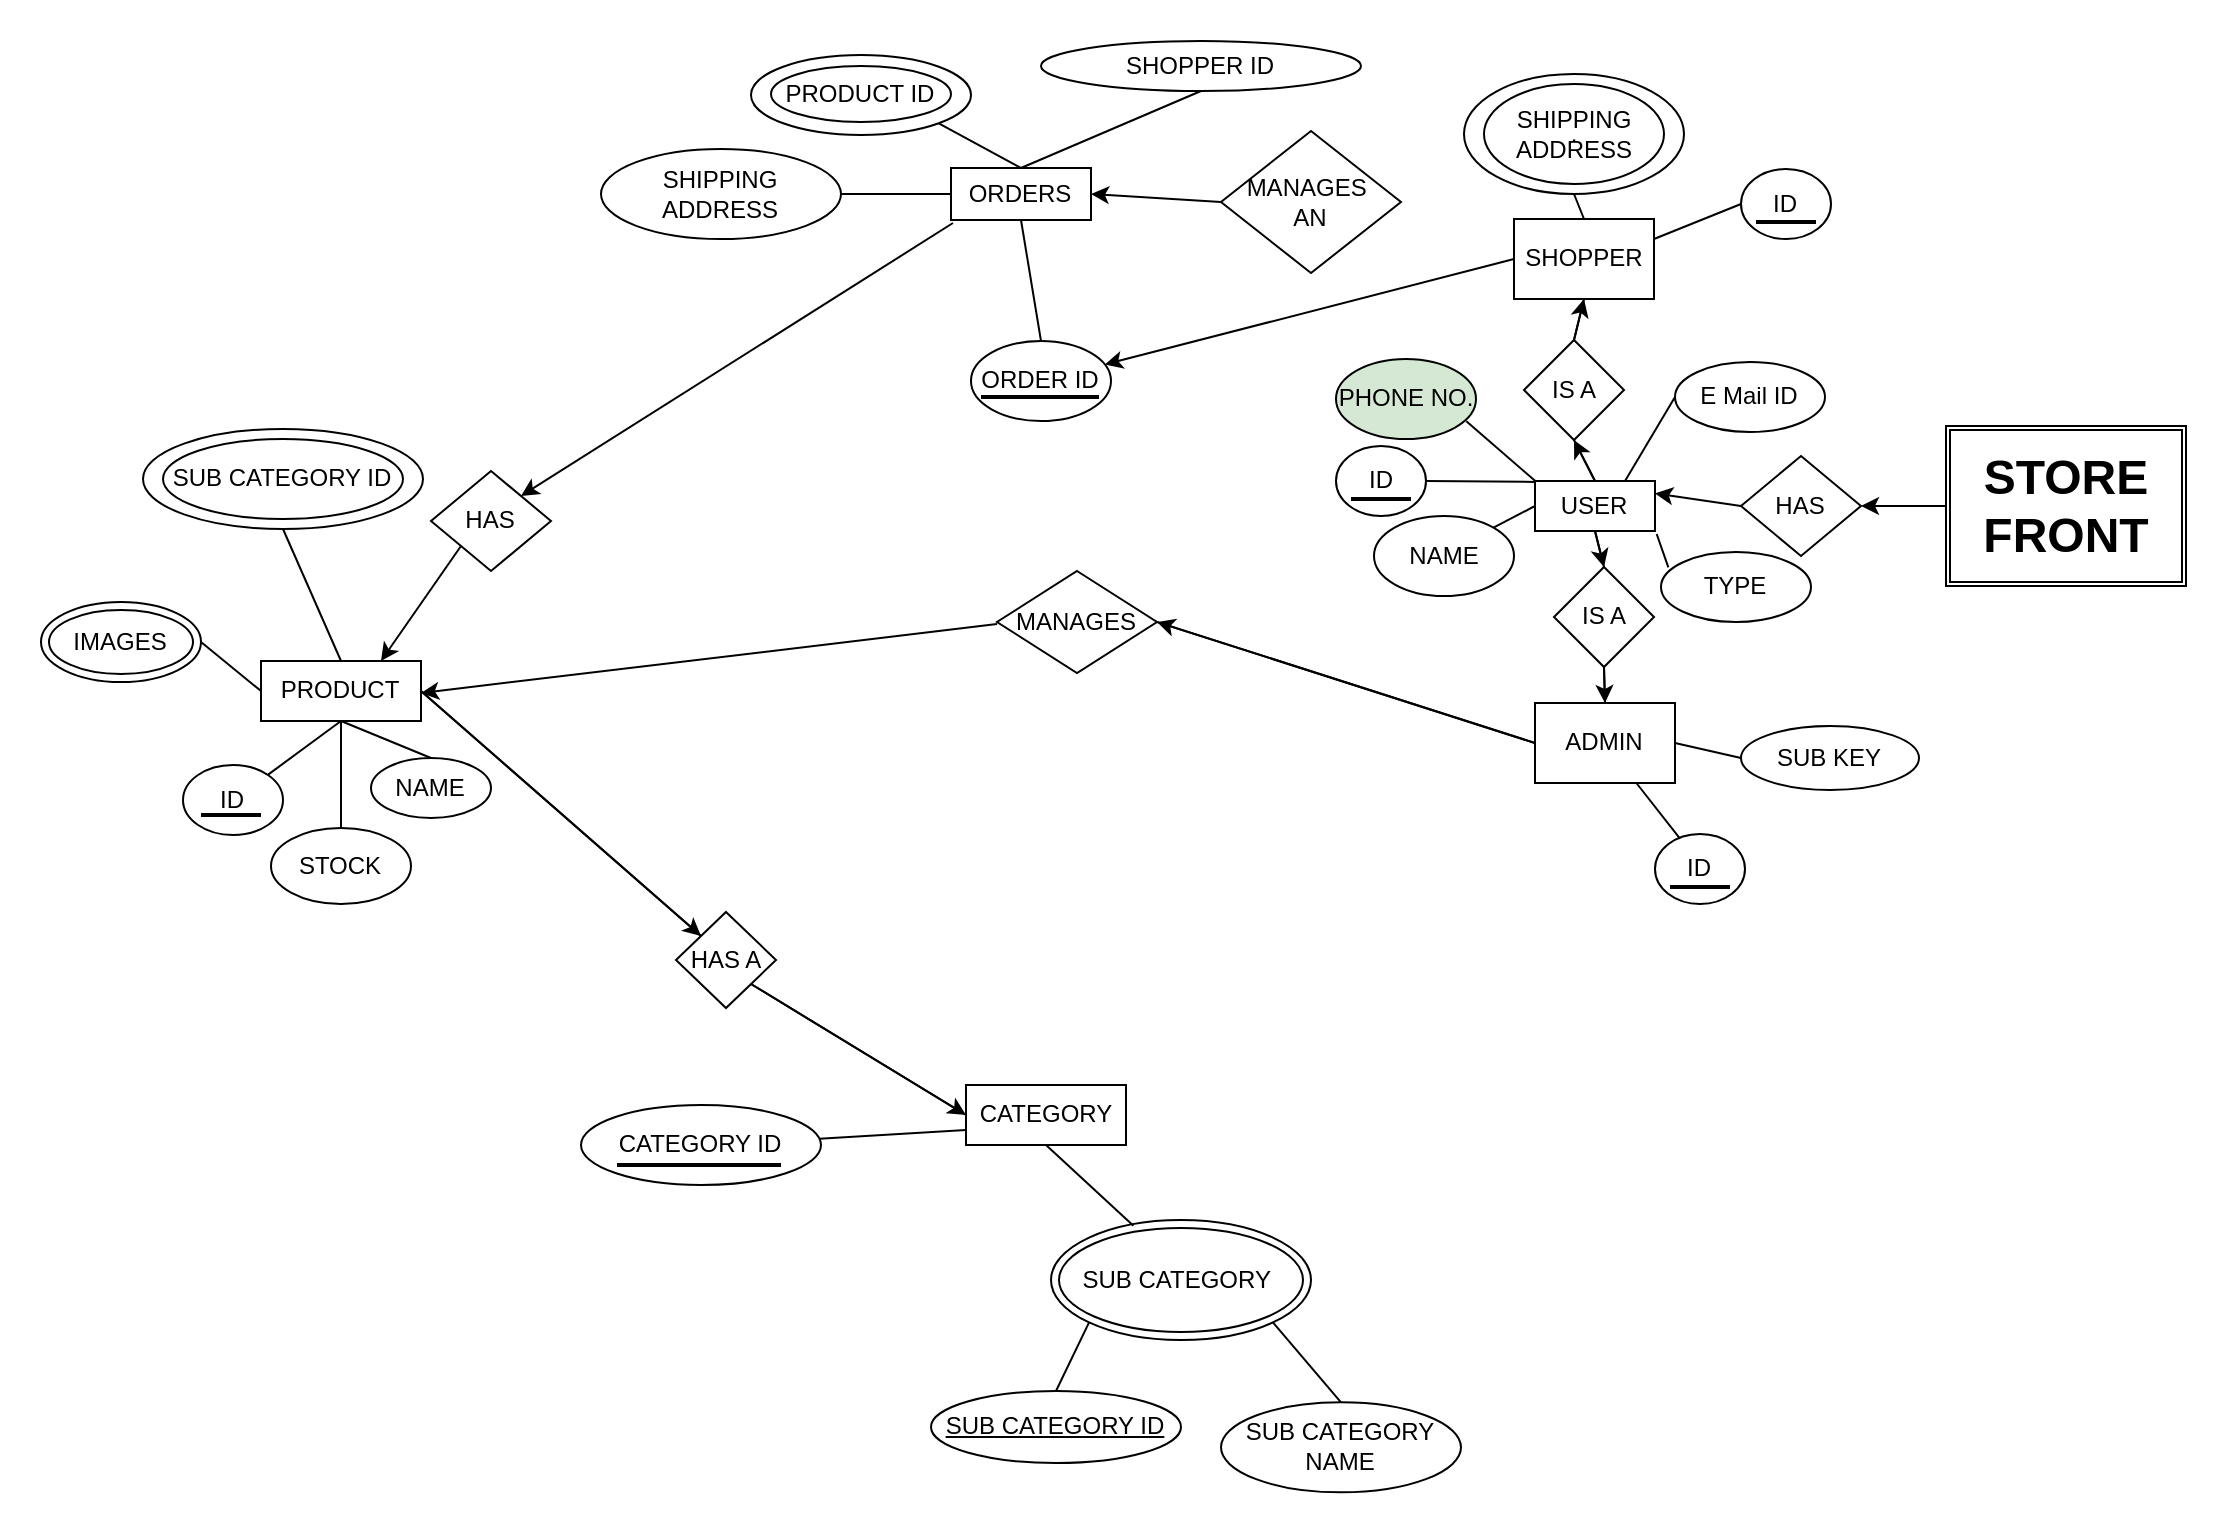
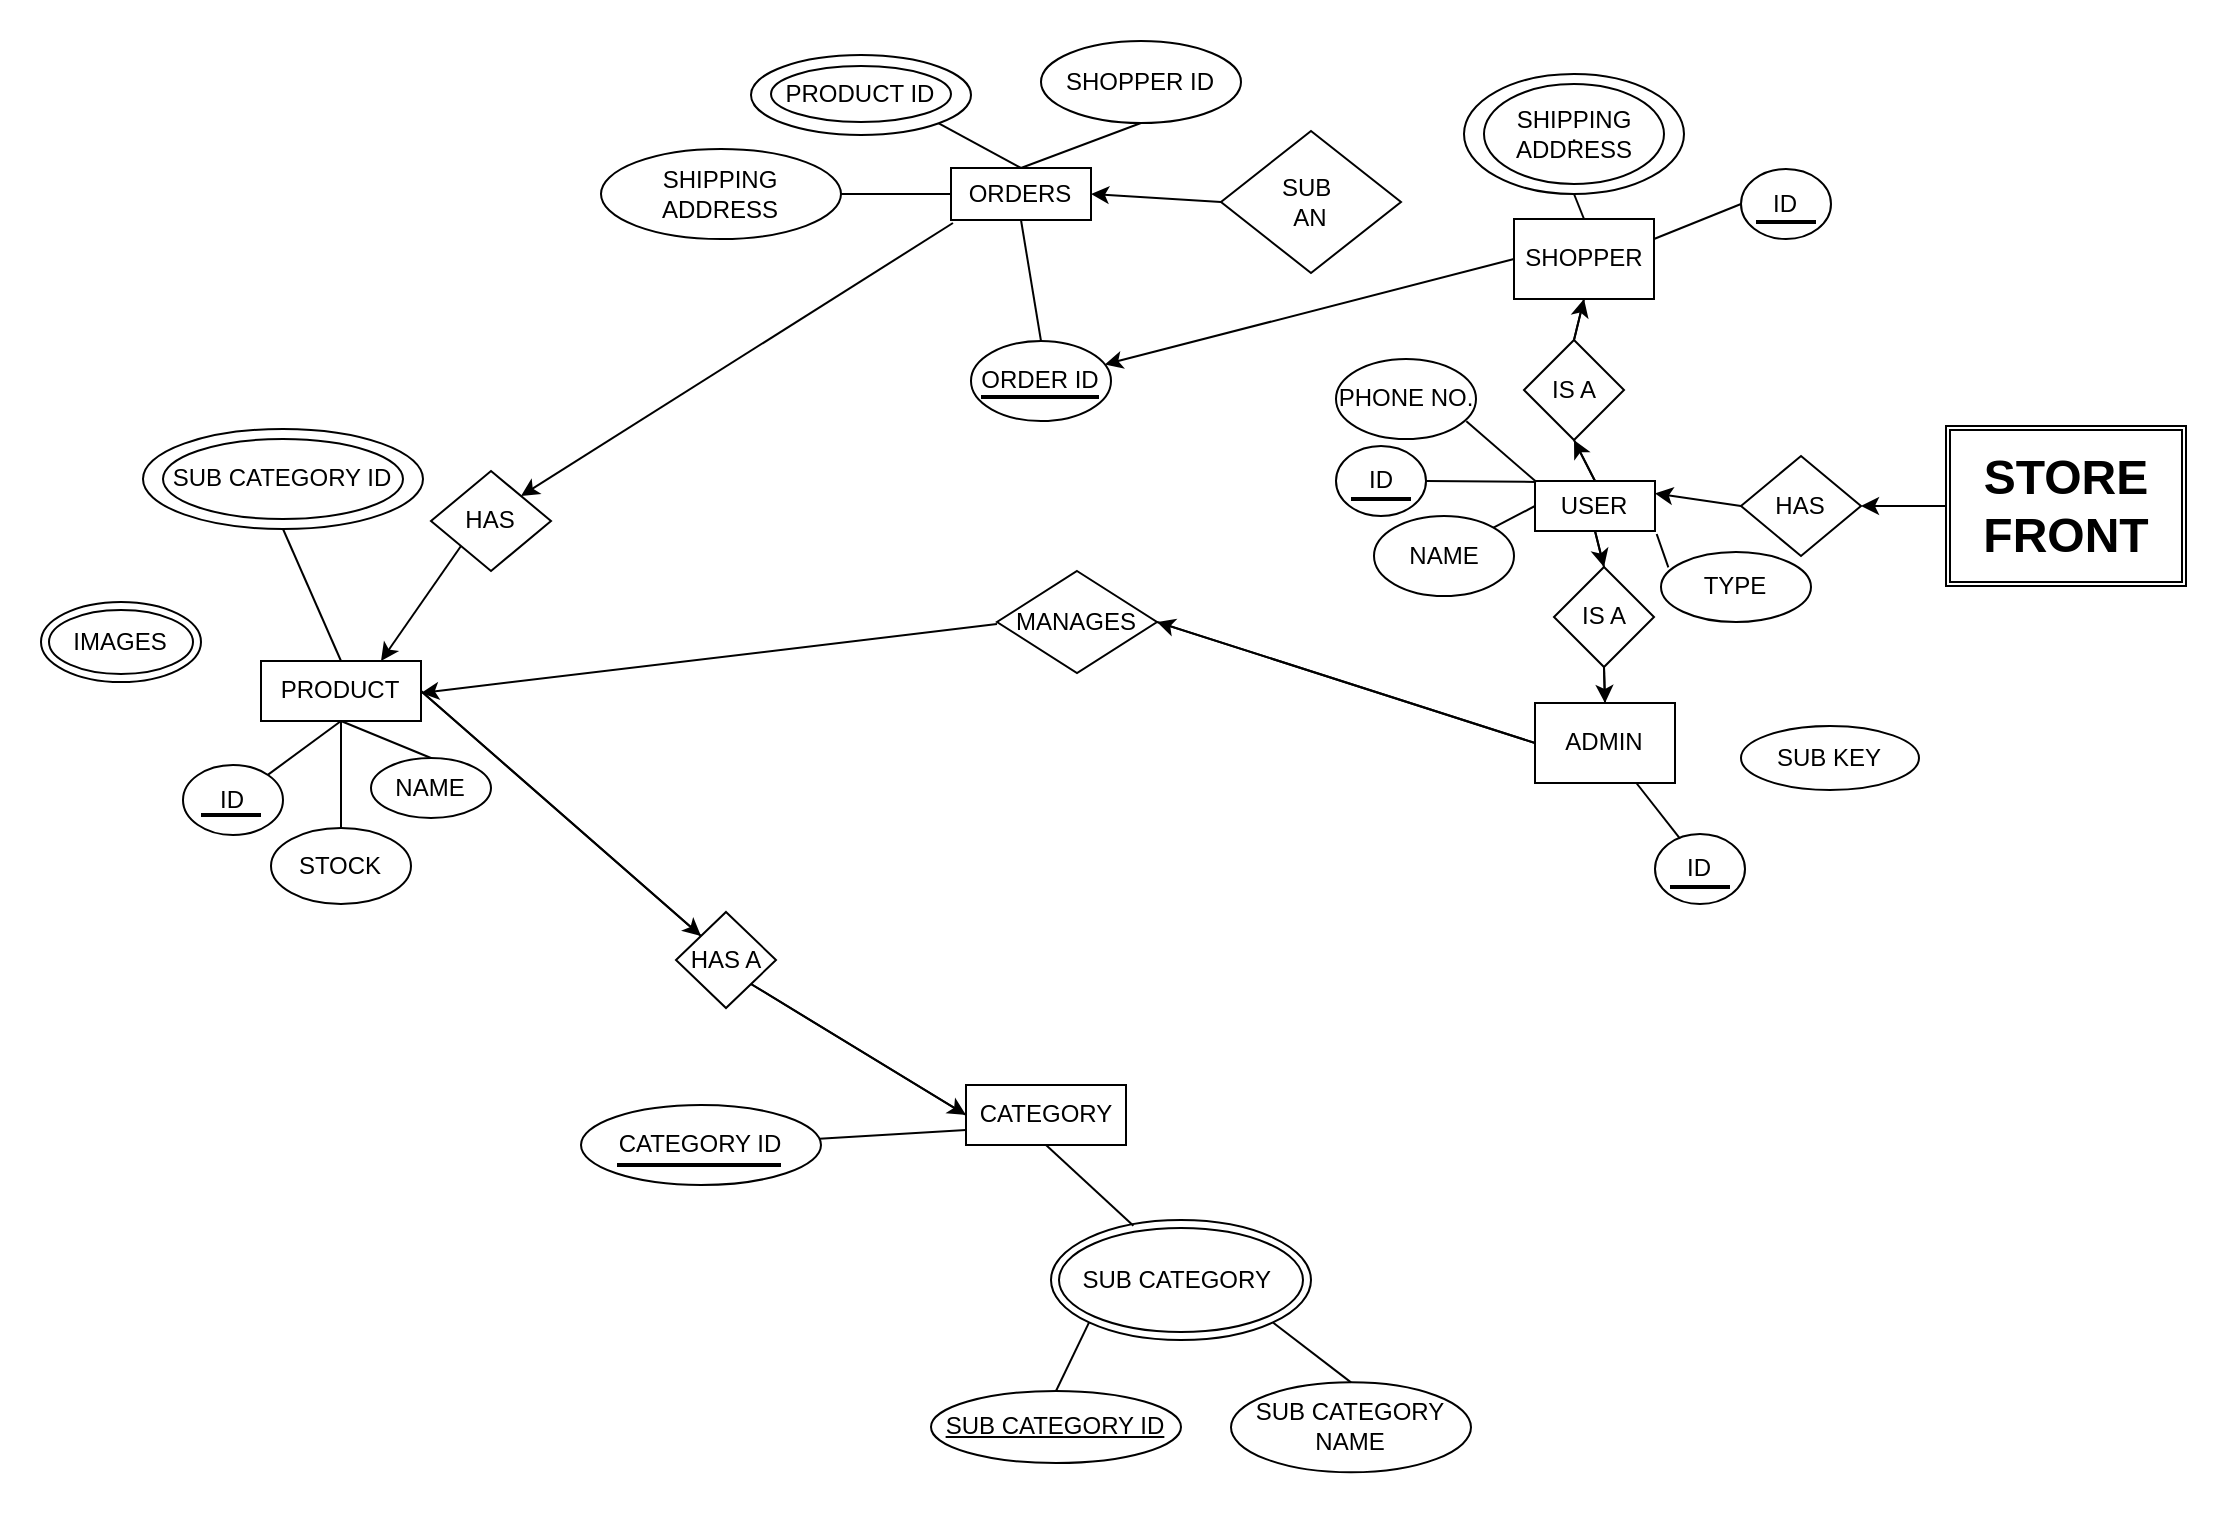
(1201, 66) -> (1141, 82)
(1311, 203) -> (1311, 203)
(1750, 397) -> none
(1406, 399) -> (1406, 399)
(1650, 439) -> none
(231, 666) -> none
(1708, 750) -> none
(1341, 1447) -> (1351, 1427)
